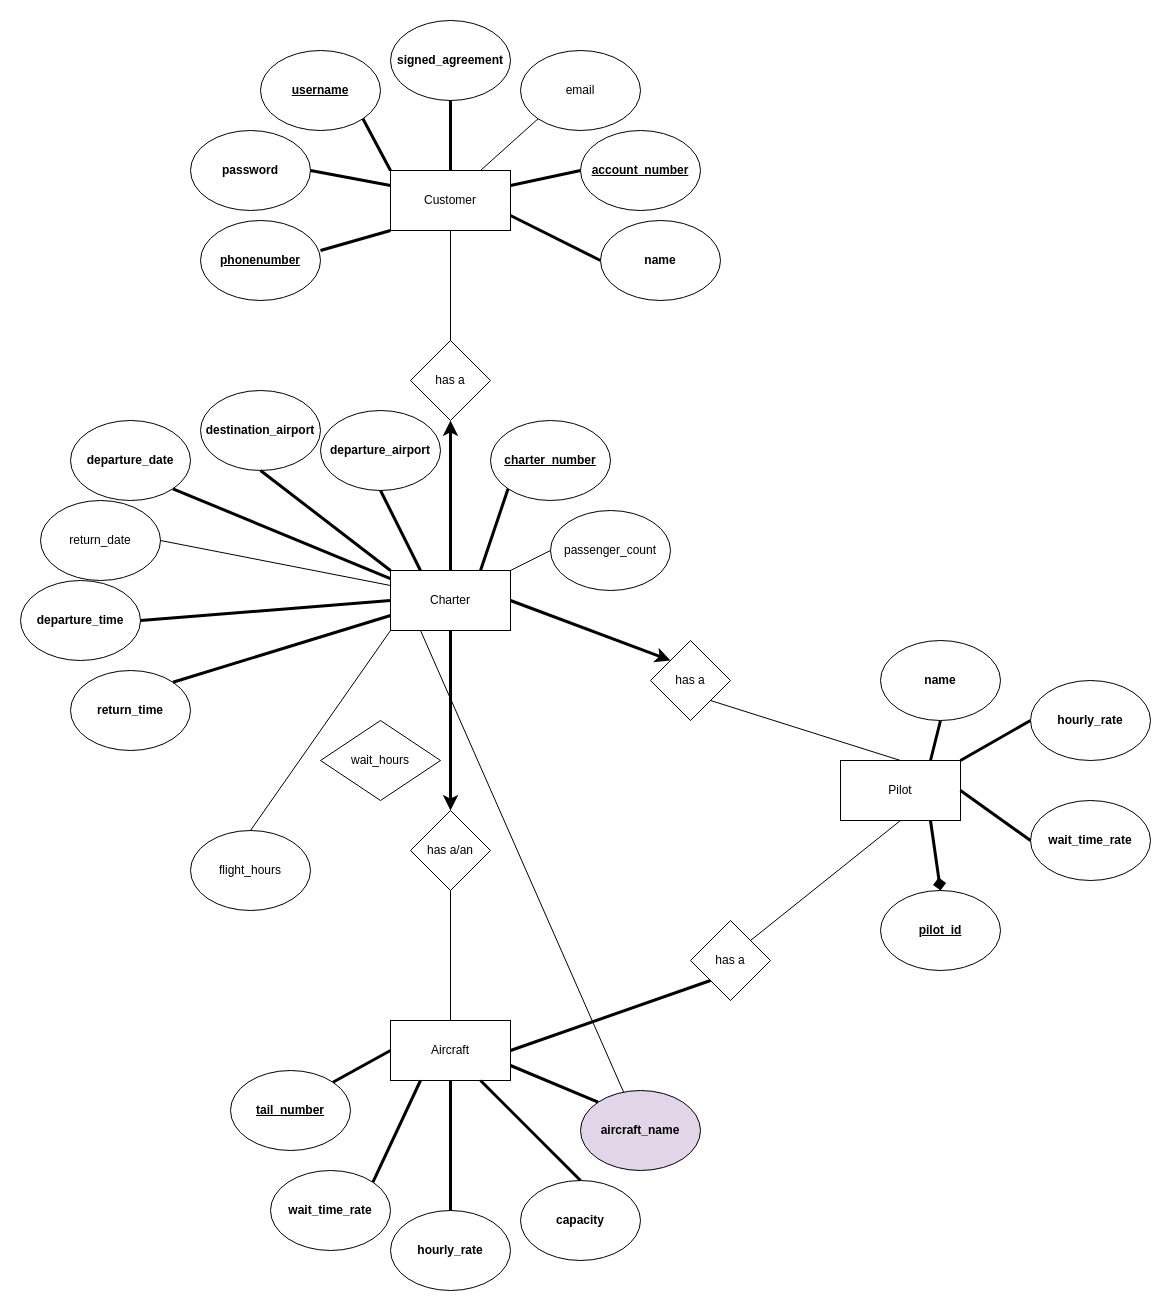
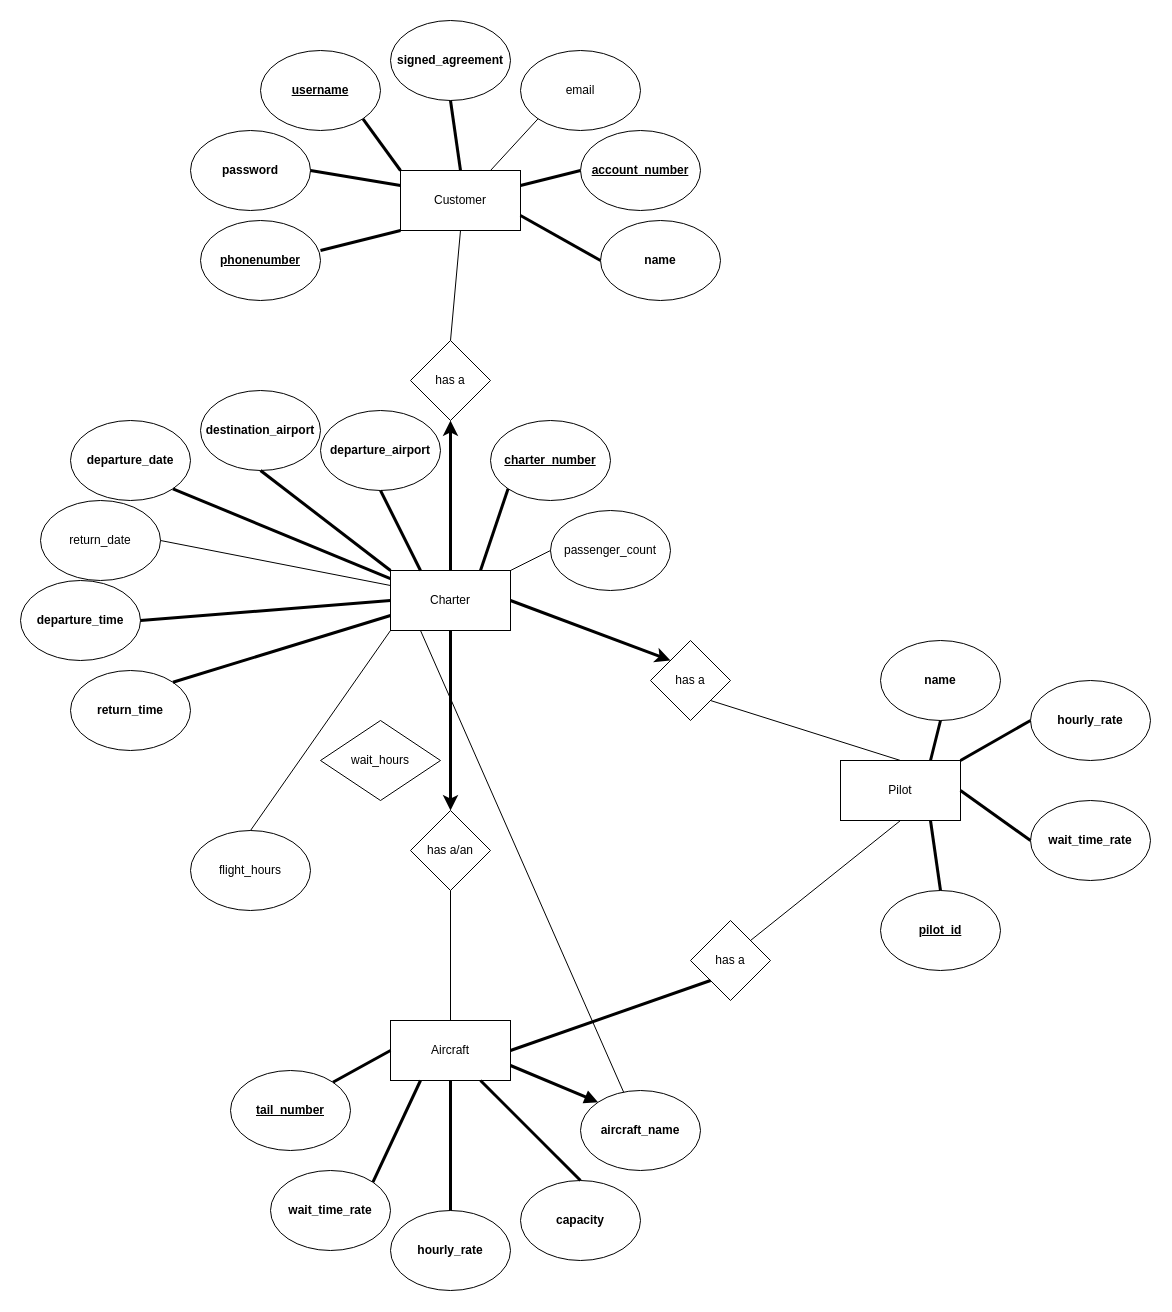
(451, 201) -> (461, 201)
(939, 878) -> (940, 884)
(591, 1099) -> (585, 1097)
(641, 1131) -> (641, 1131)
